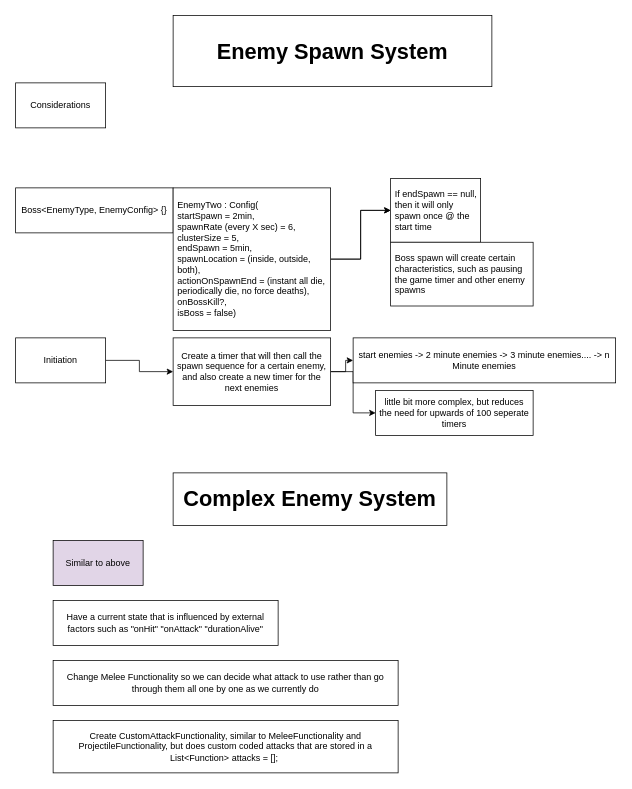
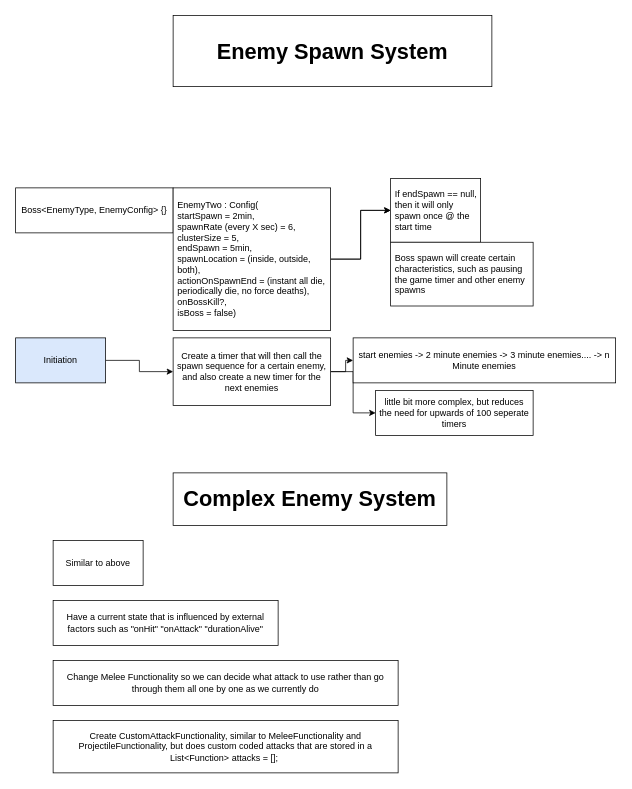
(60, 105) -> none
(60, 360) -> (60, 360)
(98, 563) -> (98, 563)
